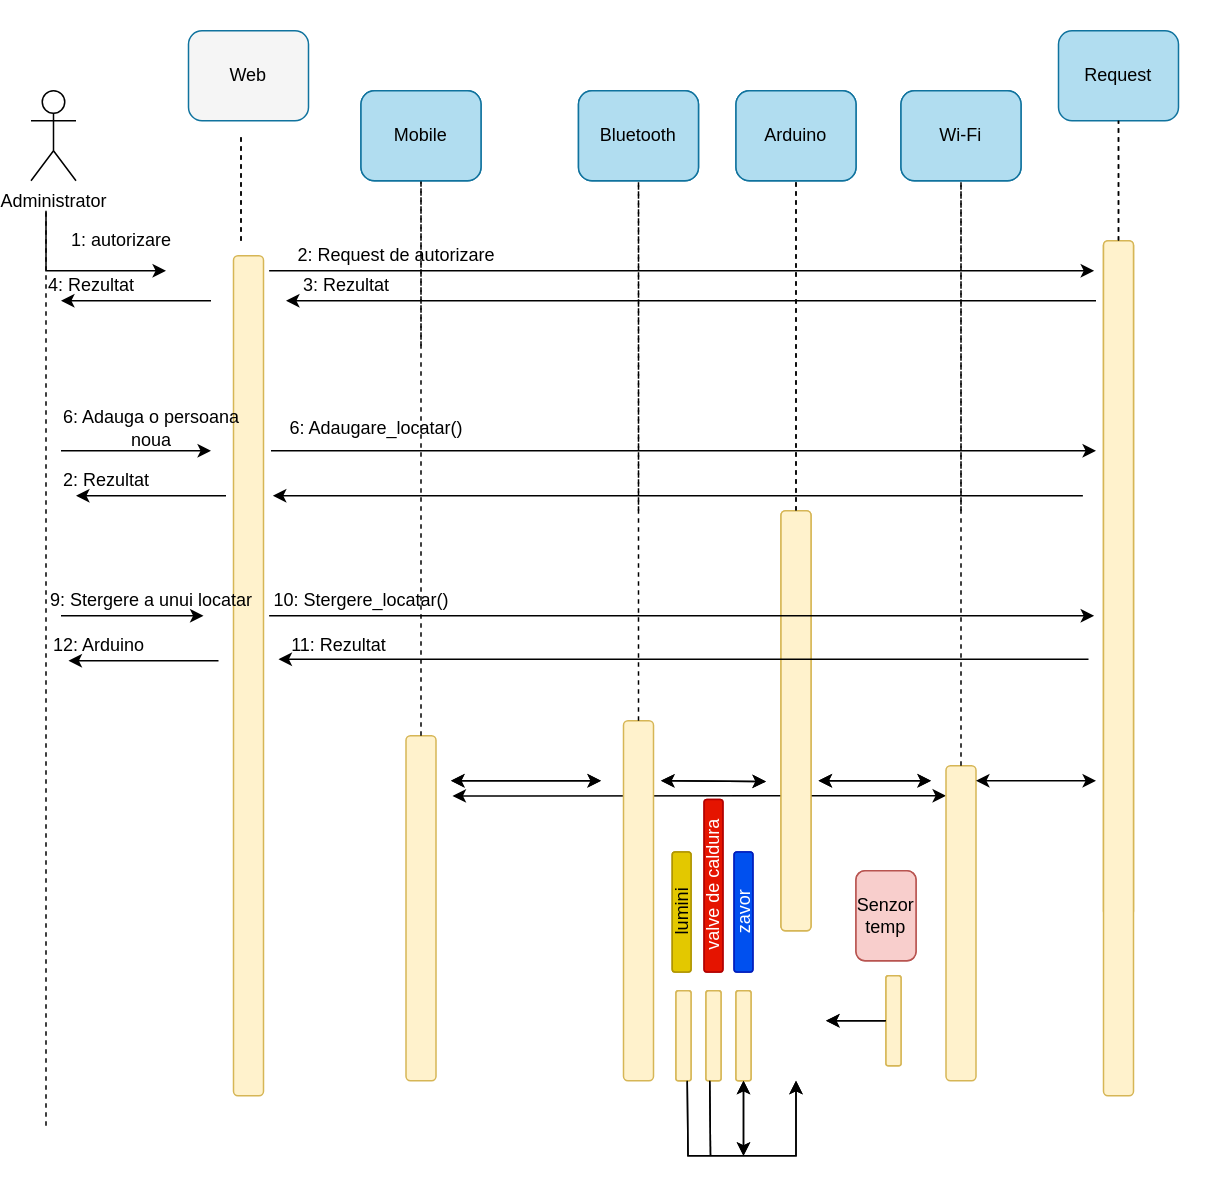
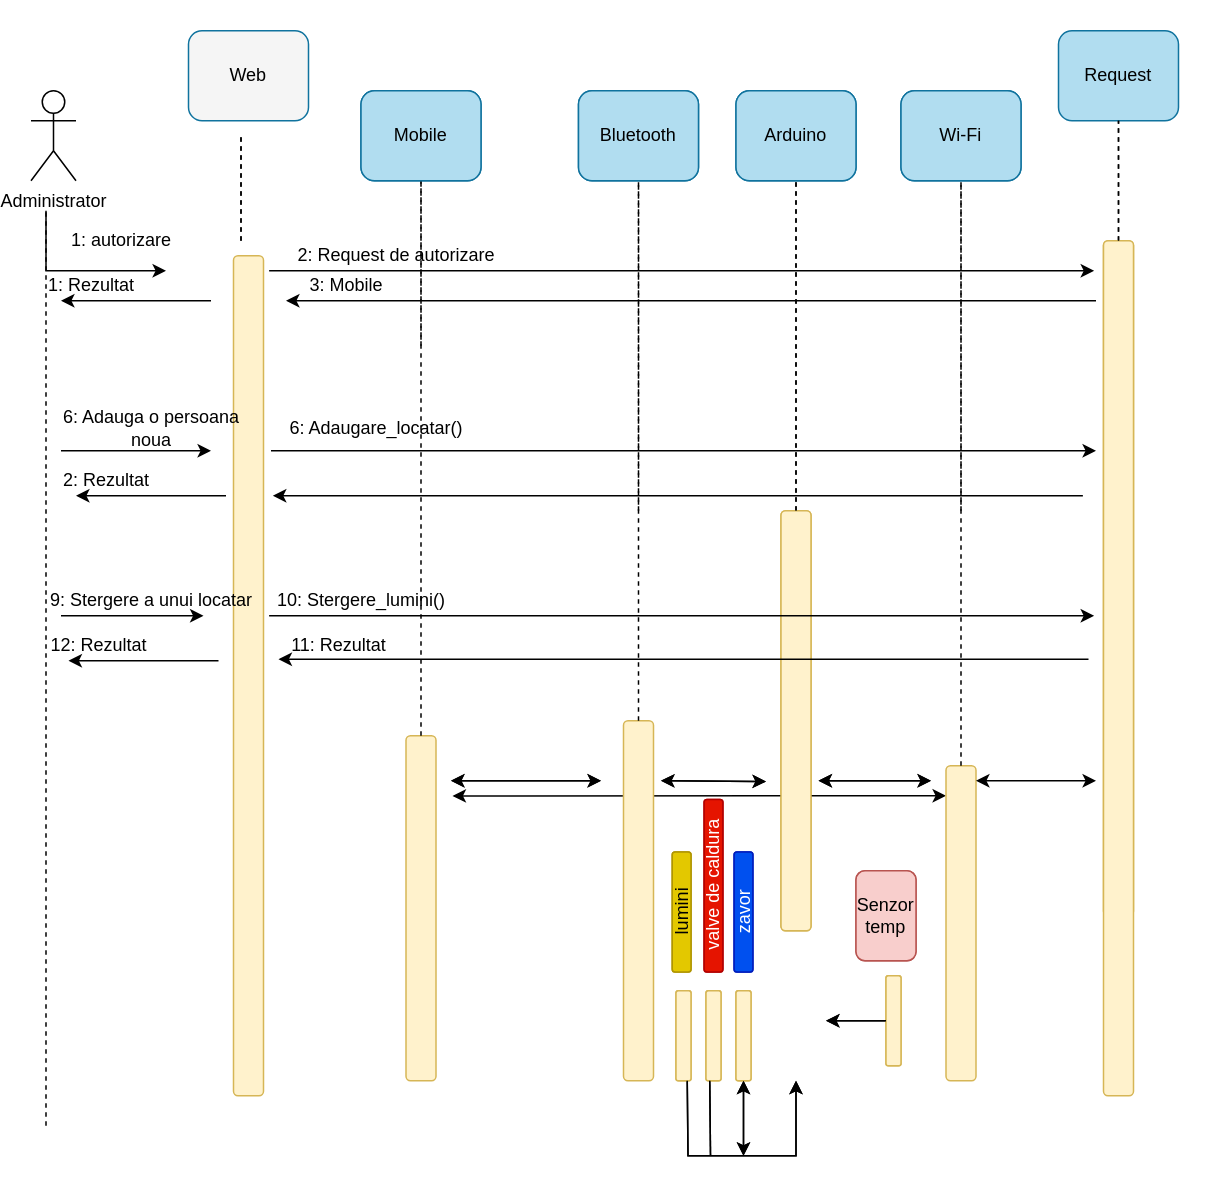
(92, 286) -> (92, 286)
(347, 286) -> (347, 286)
(362, 601) -> (362, 601)
(99, 646) -> (99, 646)
